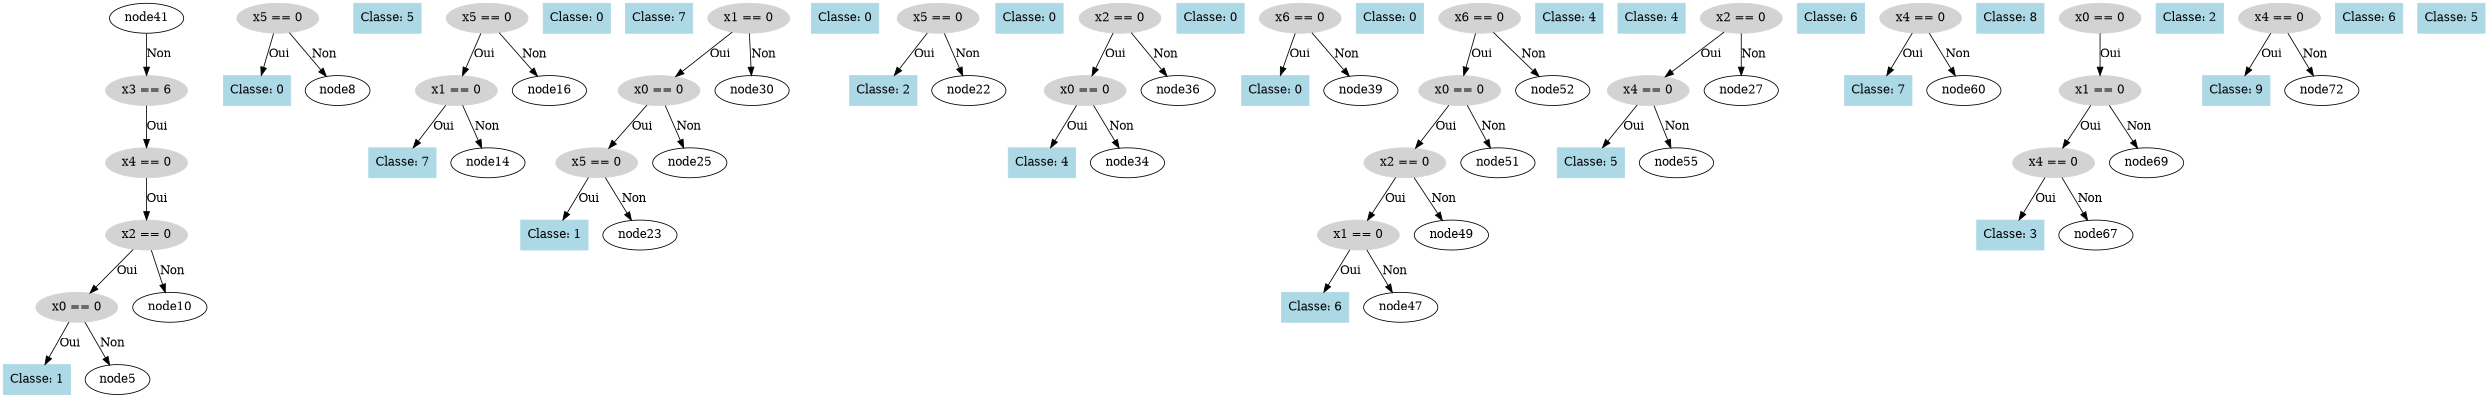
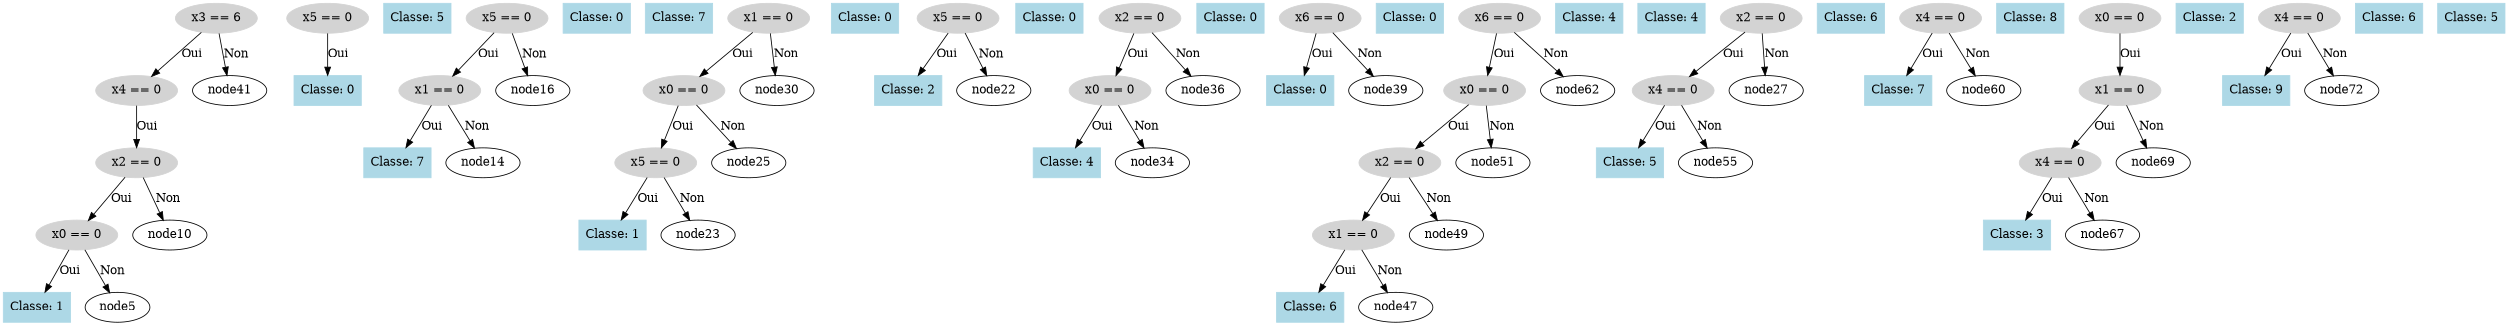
(147, 50) -> (222, 50)
(338, 91) -> none
(1553, 91) -> (1578, 91)
